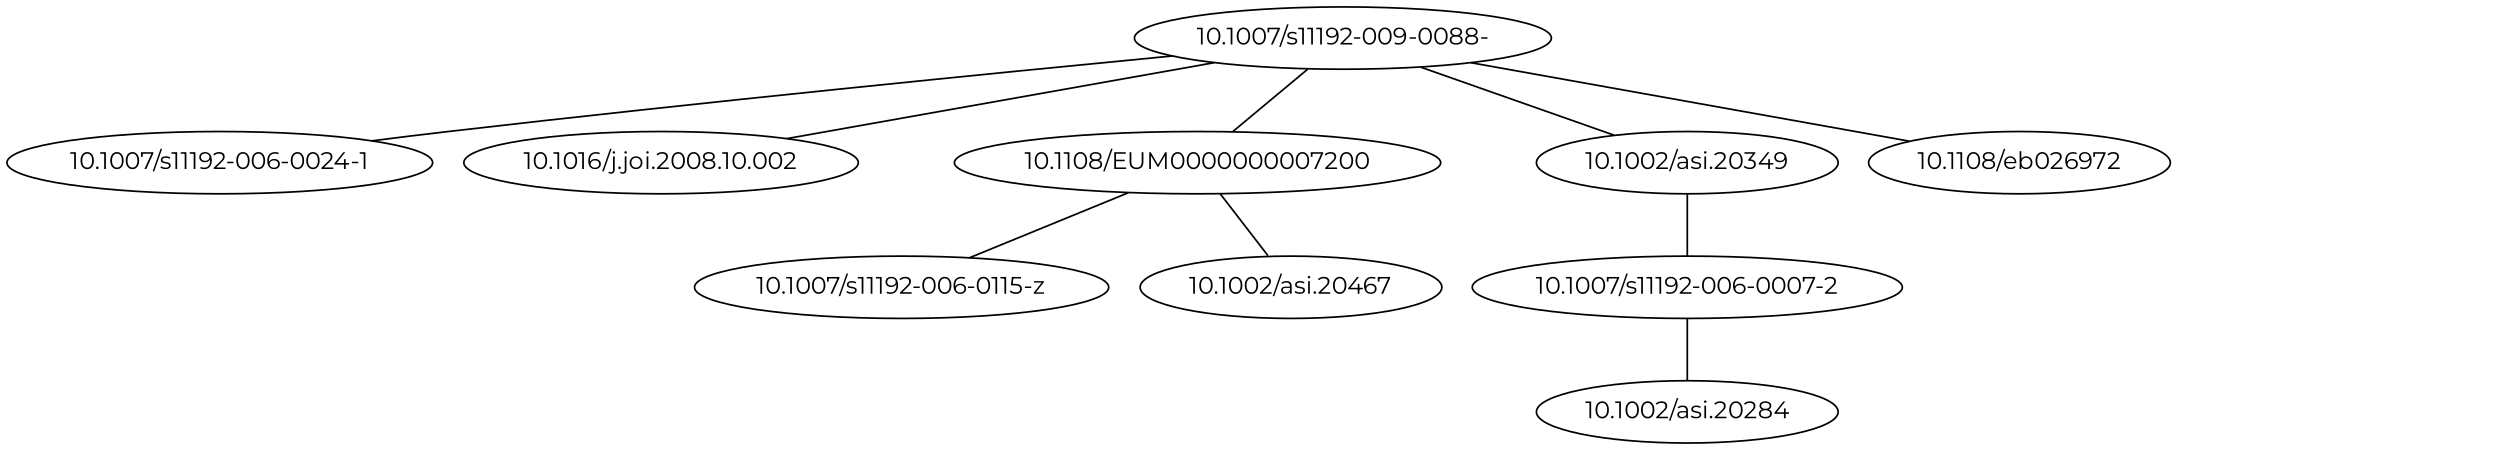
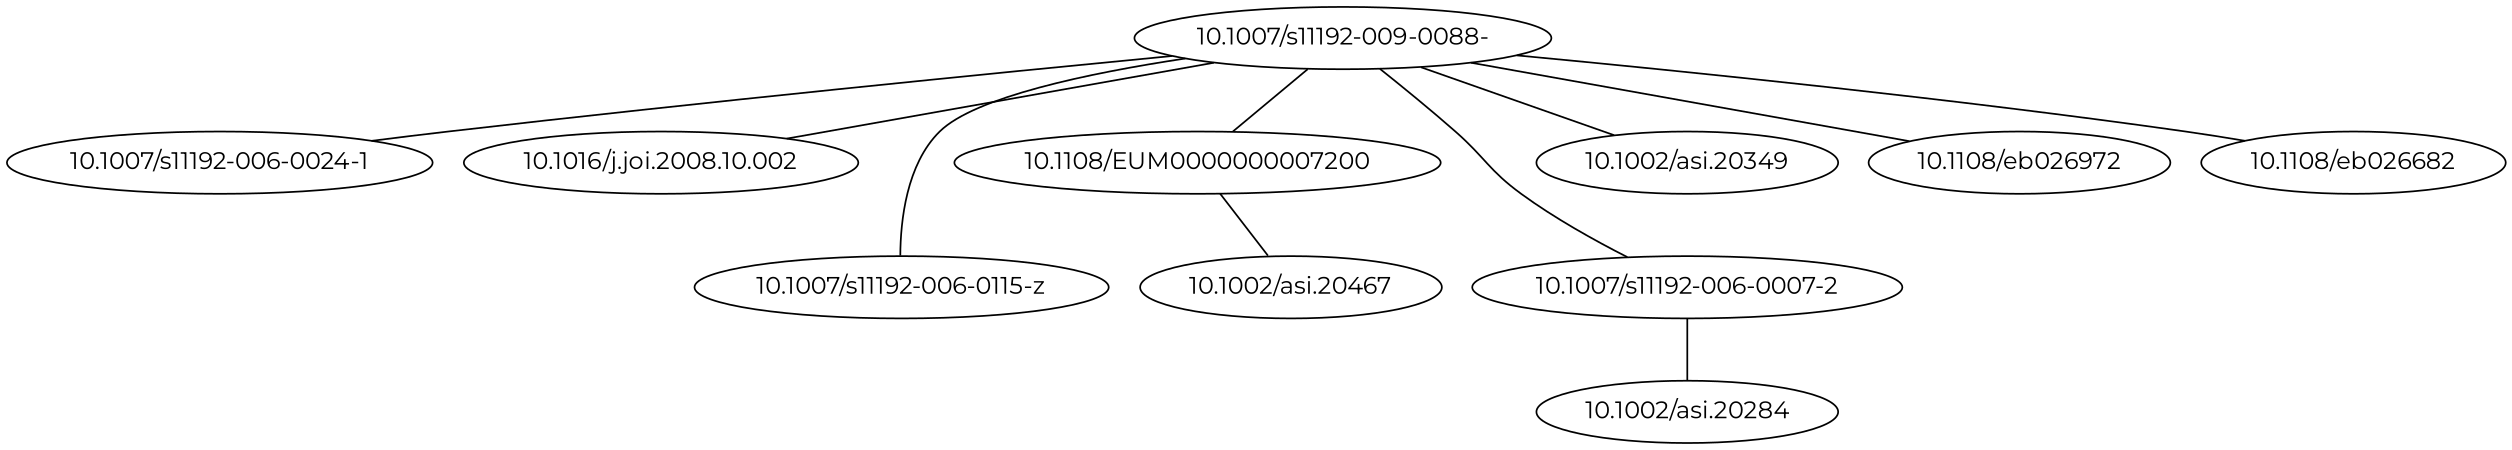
none -> (2354, 163)
(1049, 225) -> (951, 123)
(1687, 225) -> (1496, 173)
